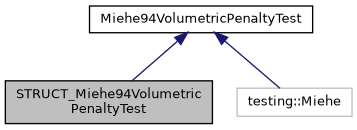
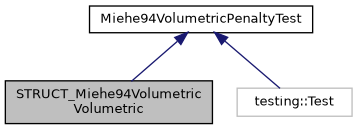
(109, 102) -> (109, 102)
(295, 102) -> (295, 102)
